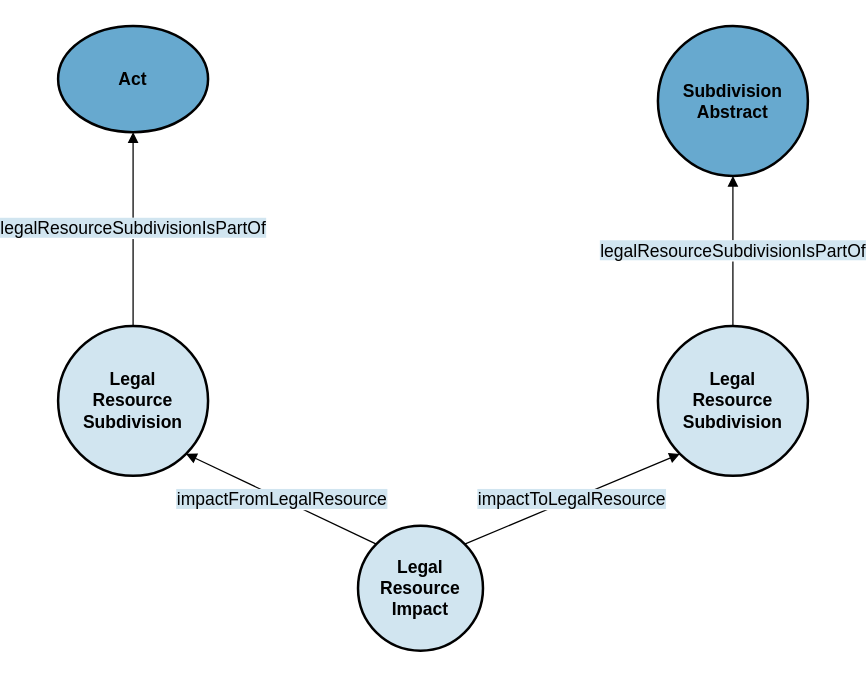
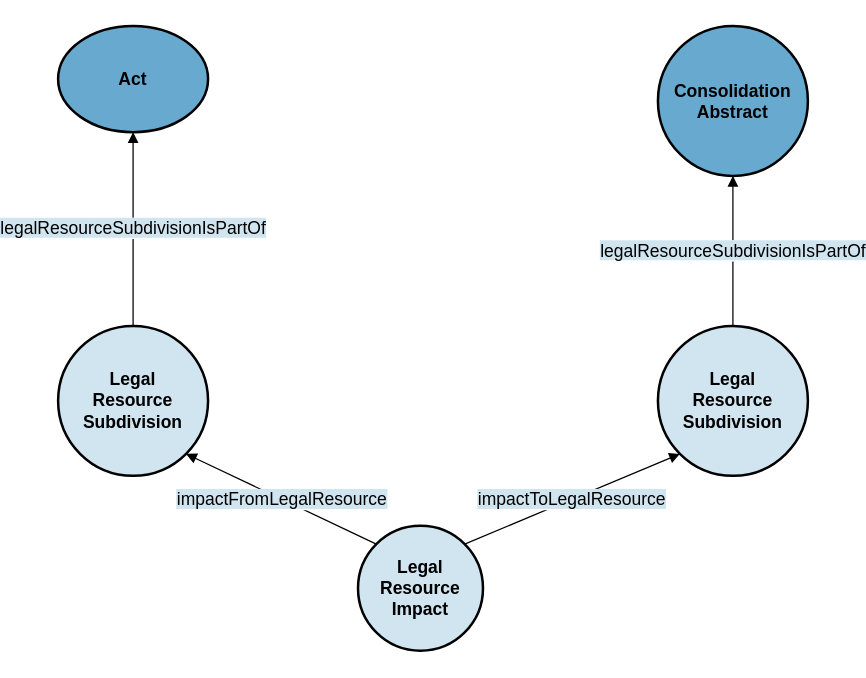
(733, 101) -> (733, 101)
